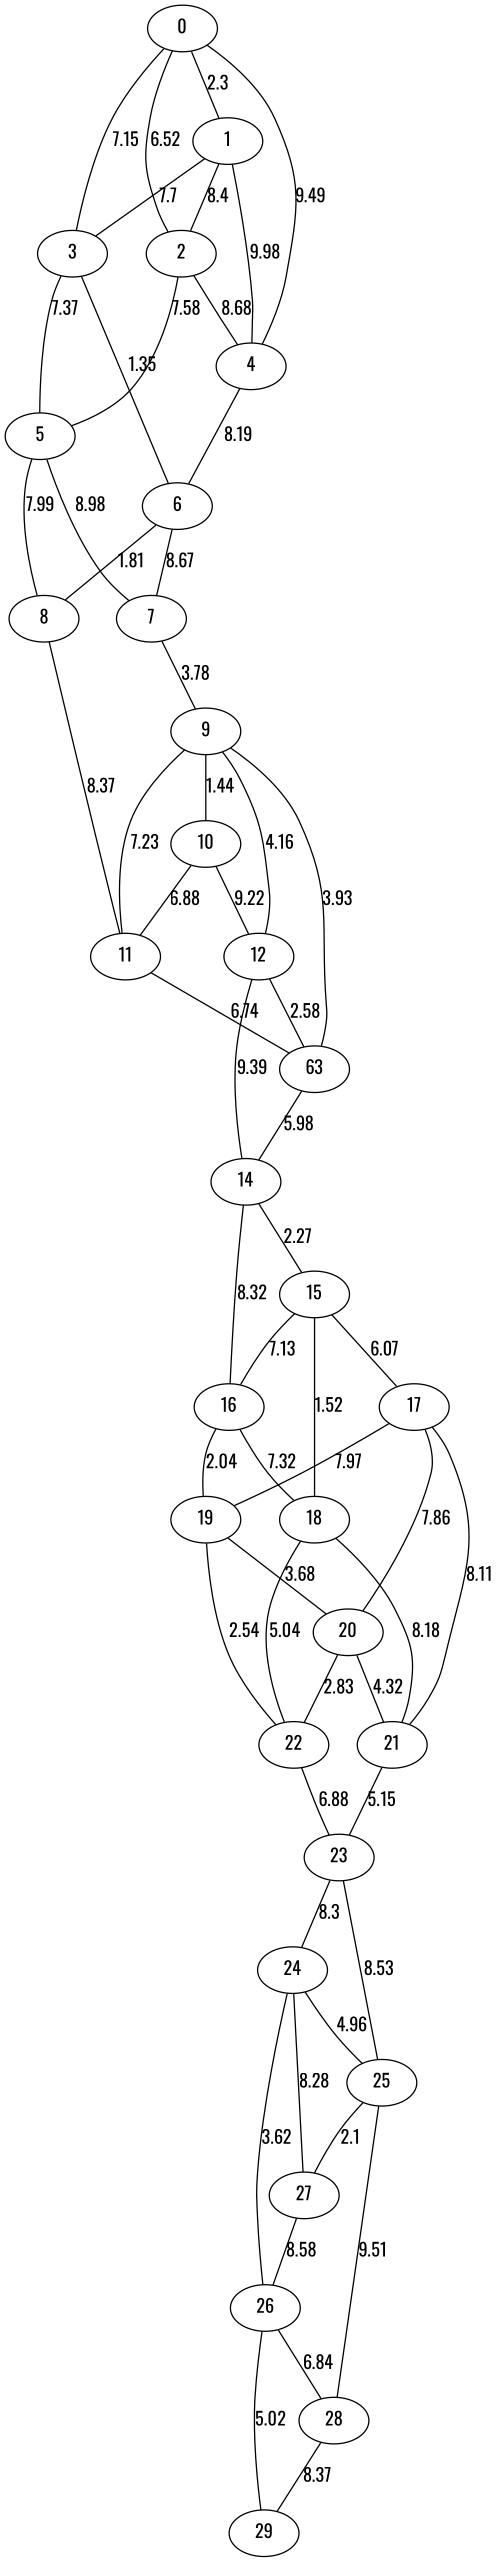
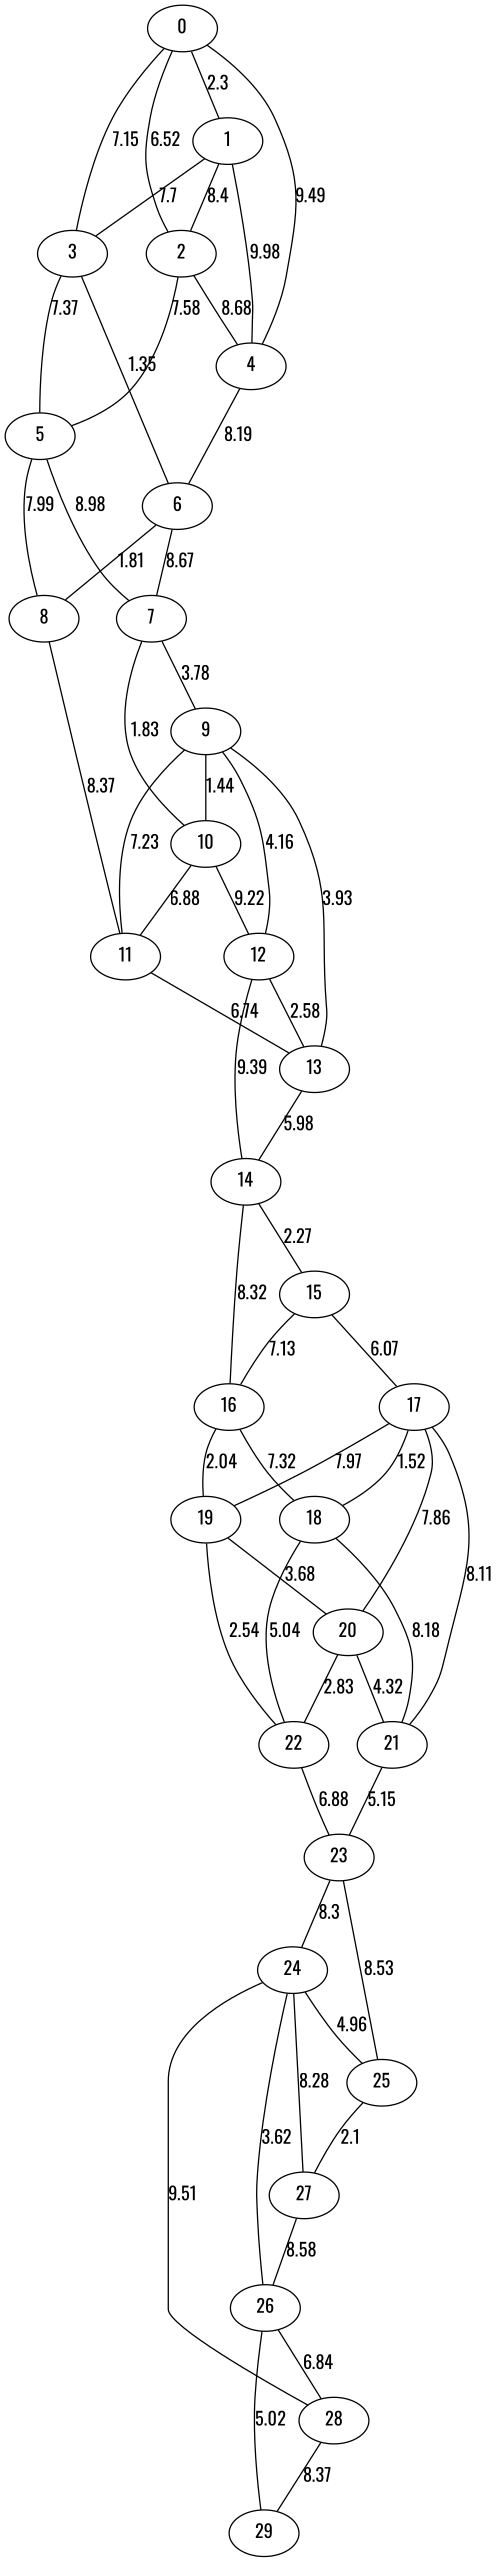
none -> (127, 742)
(315, 1069) -> (315, 1069)
(315, 1407) -> (384, 1475)
(358, 2252) -> (168, 2209)
